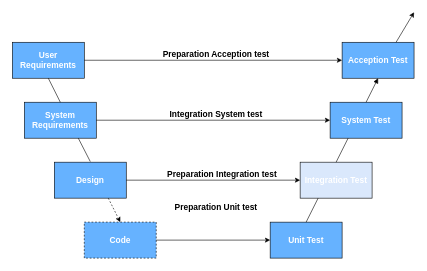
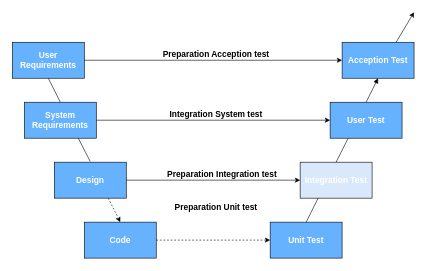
(366, 120) -> (366, 120)
(120, 240) -> (120, 240)
(210, 240) -> (210, 240)
